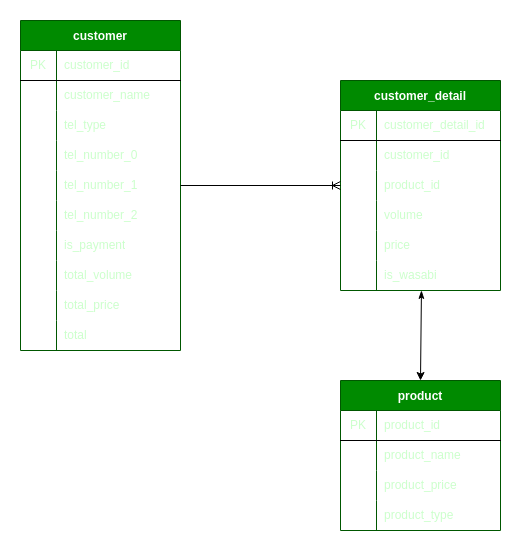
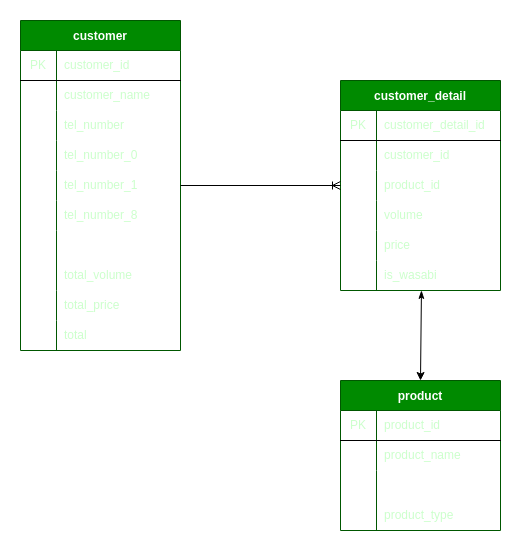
(90, 126) -> (97, 126)
(103, 216) -> (103, 216)
(119, 246) -> none
(439, 486) -> none
